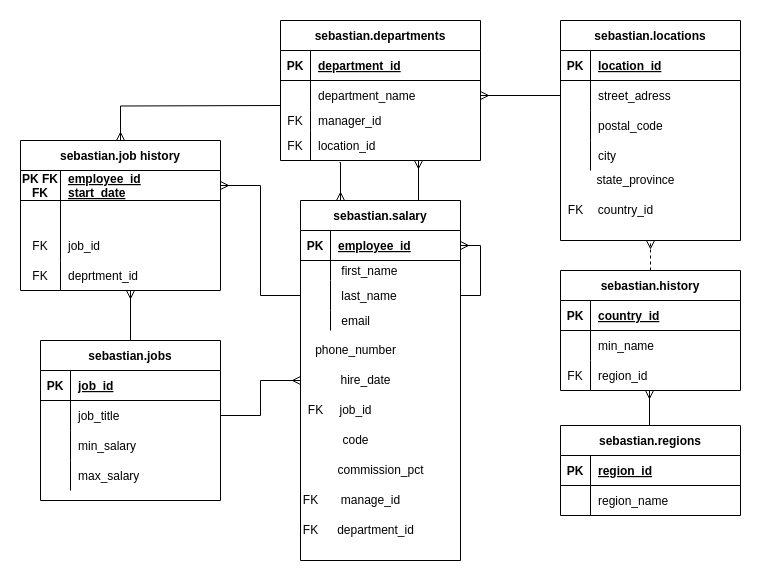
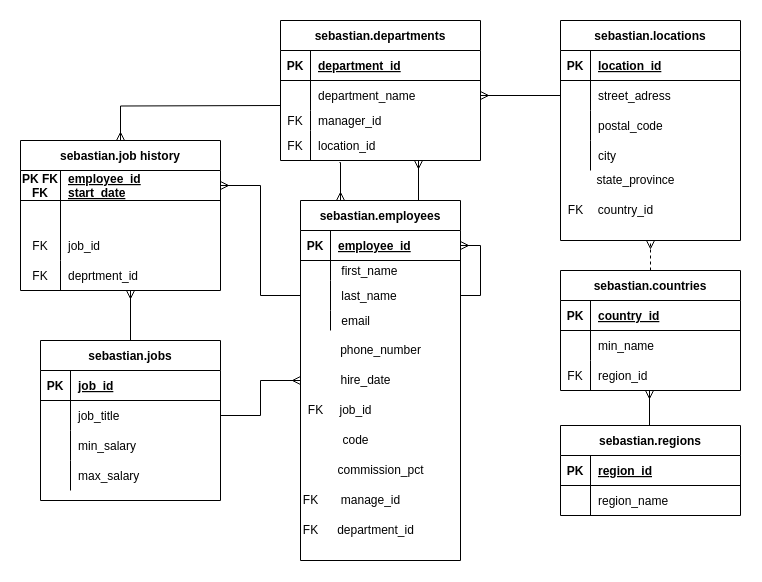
(380, 216) -> (380, 216)
(650, 286) -> (650, 286)
(356, 351) -> (381, 351)
